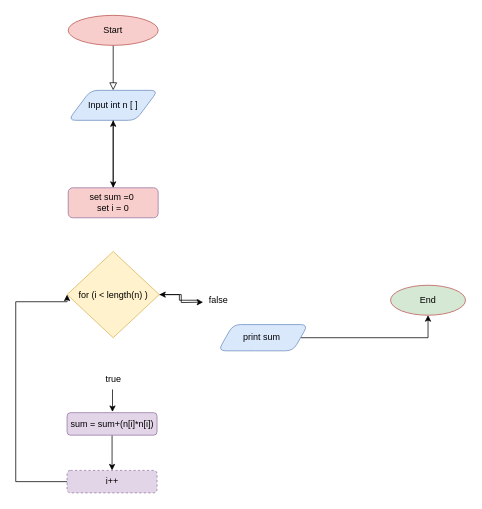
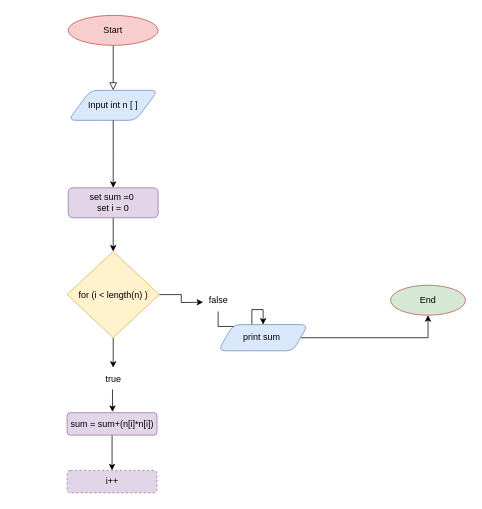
(113, 186) -> (113, 232)
(113, 203) -> (113, 203)
(190, 300) -> (262, 310)
none -> (113, 350)
(15, 391) -> none
